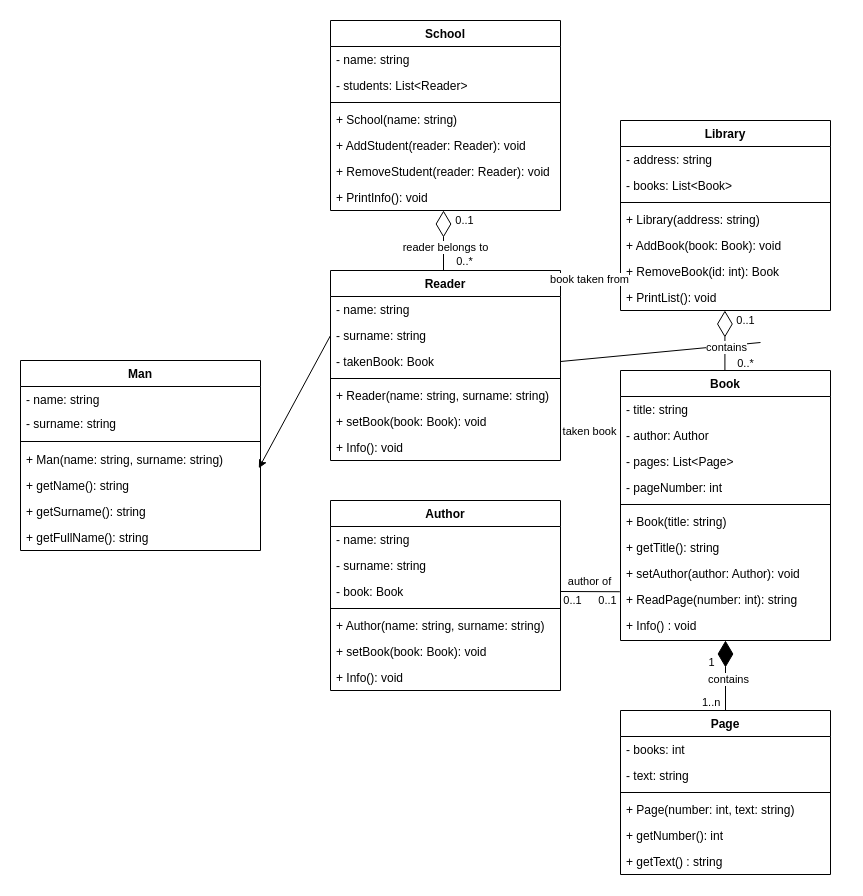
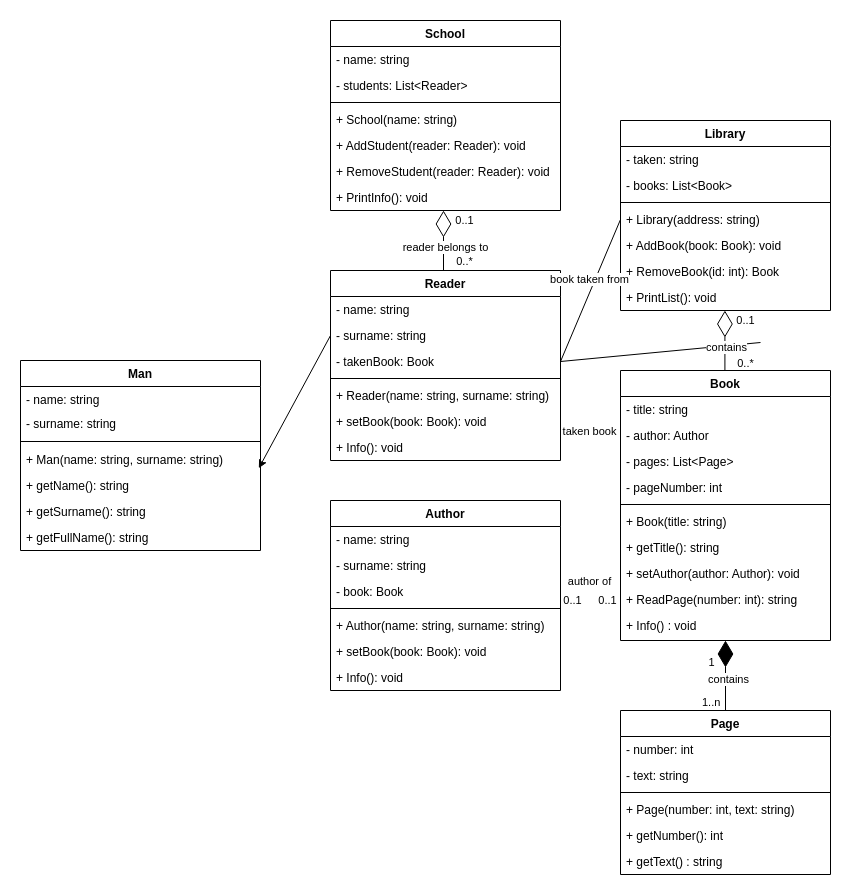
(677, 160) -> (670, 160)
none -> (577, 322)
(590, 592) -> none
(660, 750) -> (663, 750)
